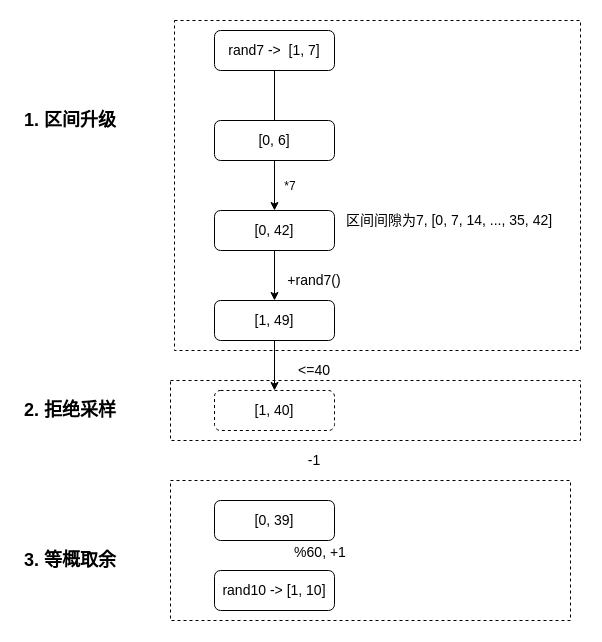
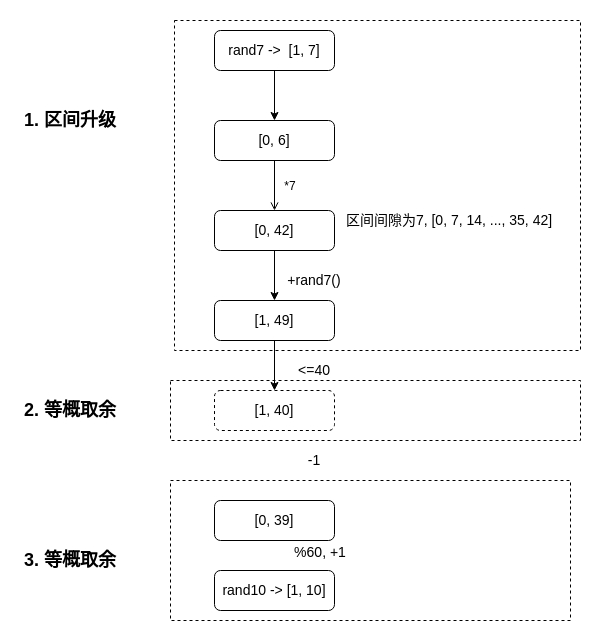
(275, 115) -> (275, 112)
(275, 202) -> (275, 204)
(71, 411) -> (71, 411)
